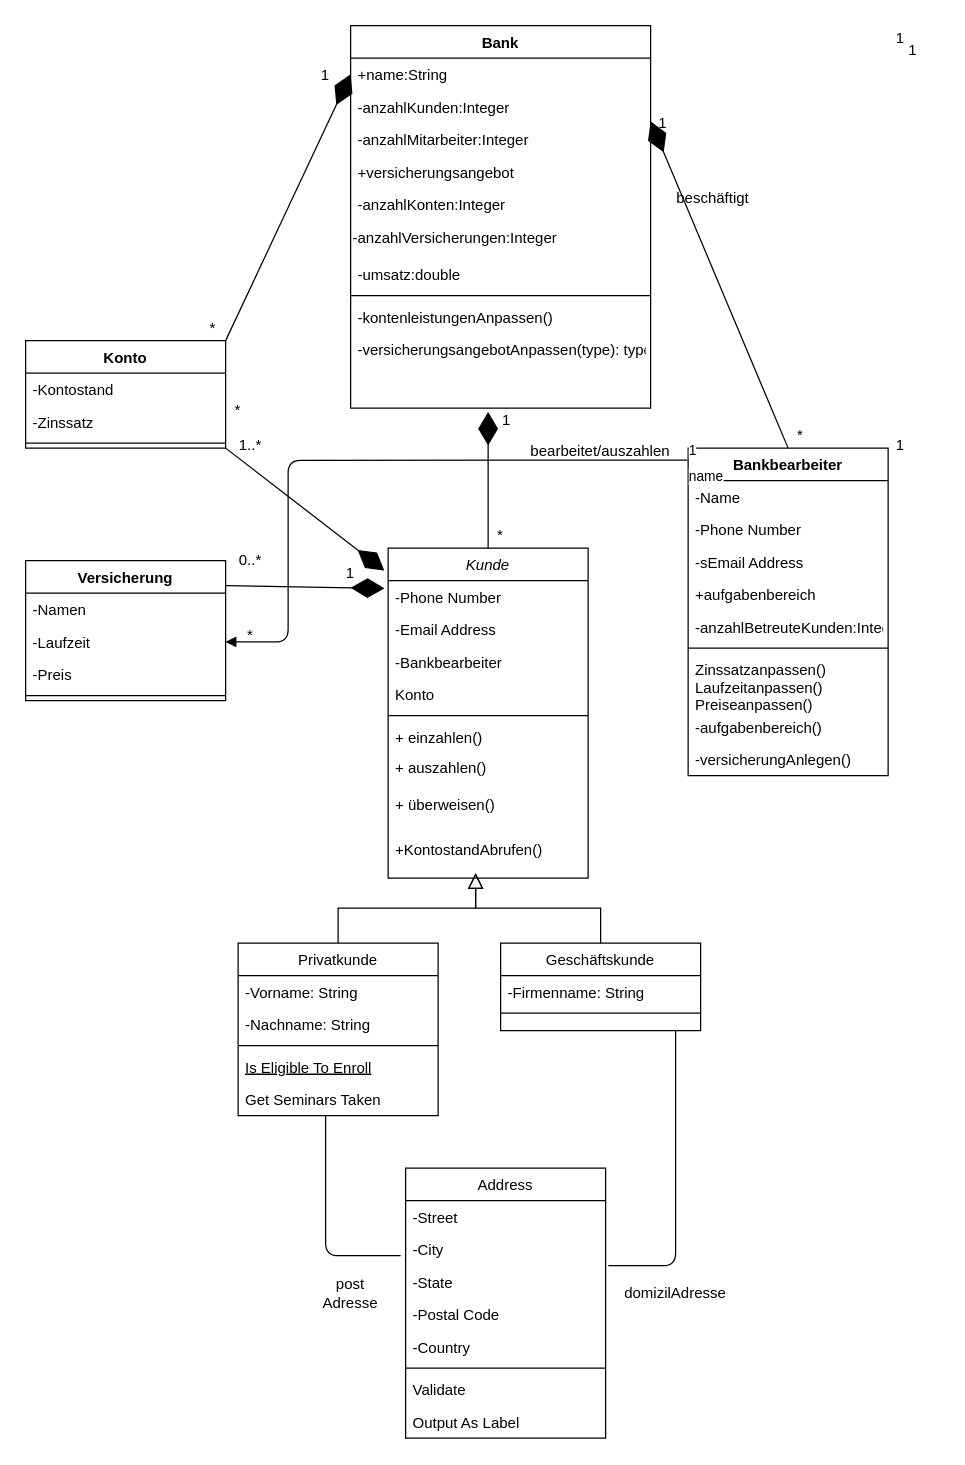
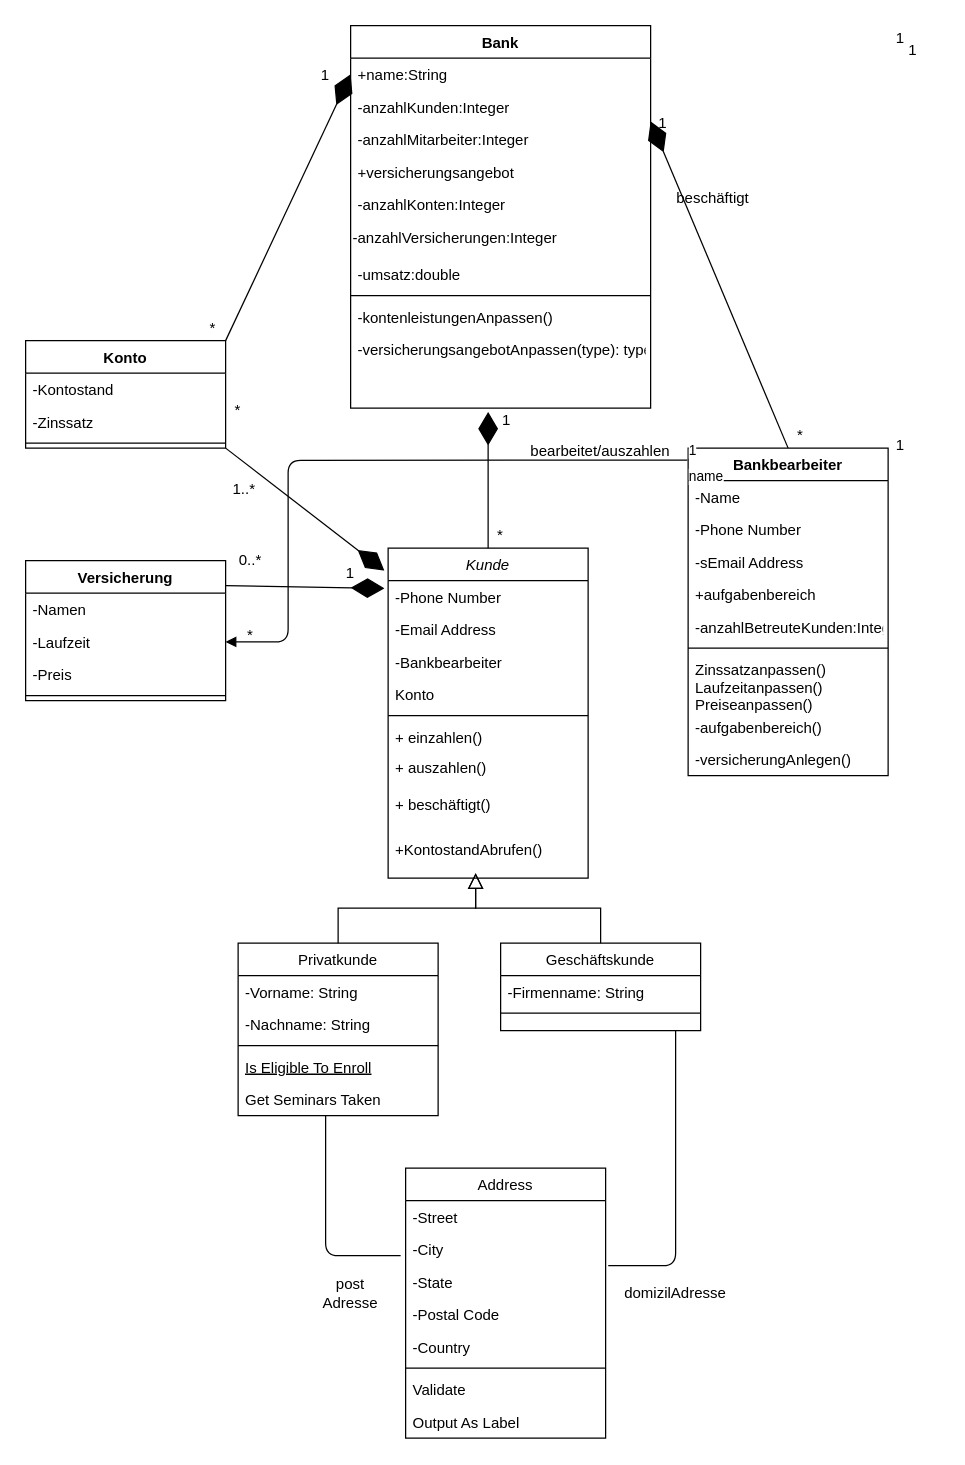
(251, 446) -> (244, 489)
(450, 805) -> (454, 805)
